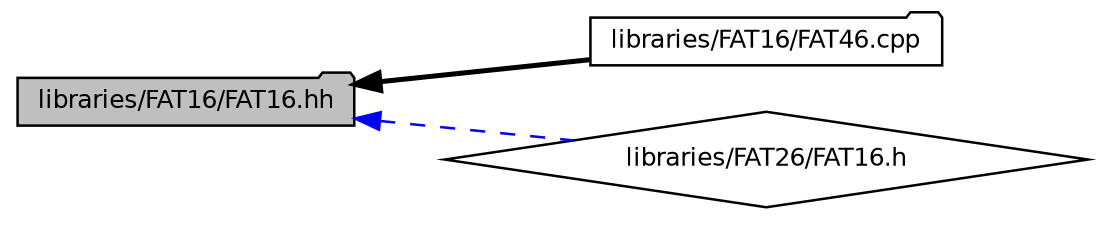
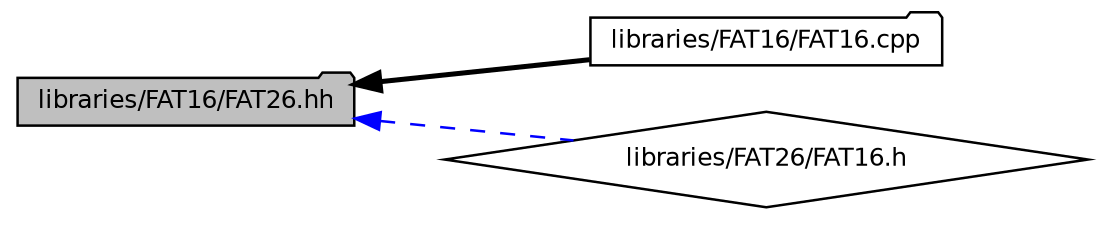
(766, 41) -> (766, 41)
(186, 102) -> (186, 102)
